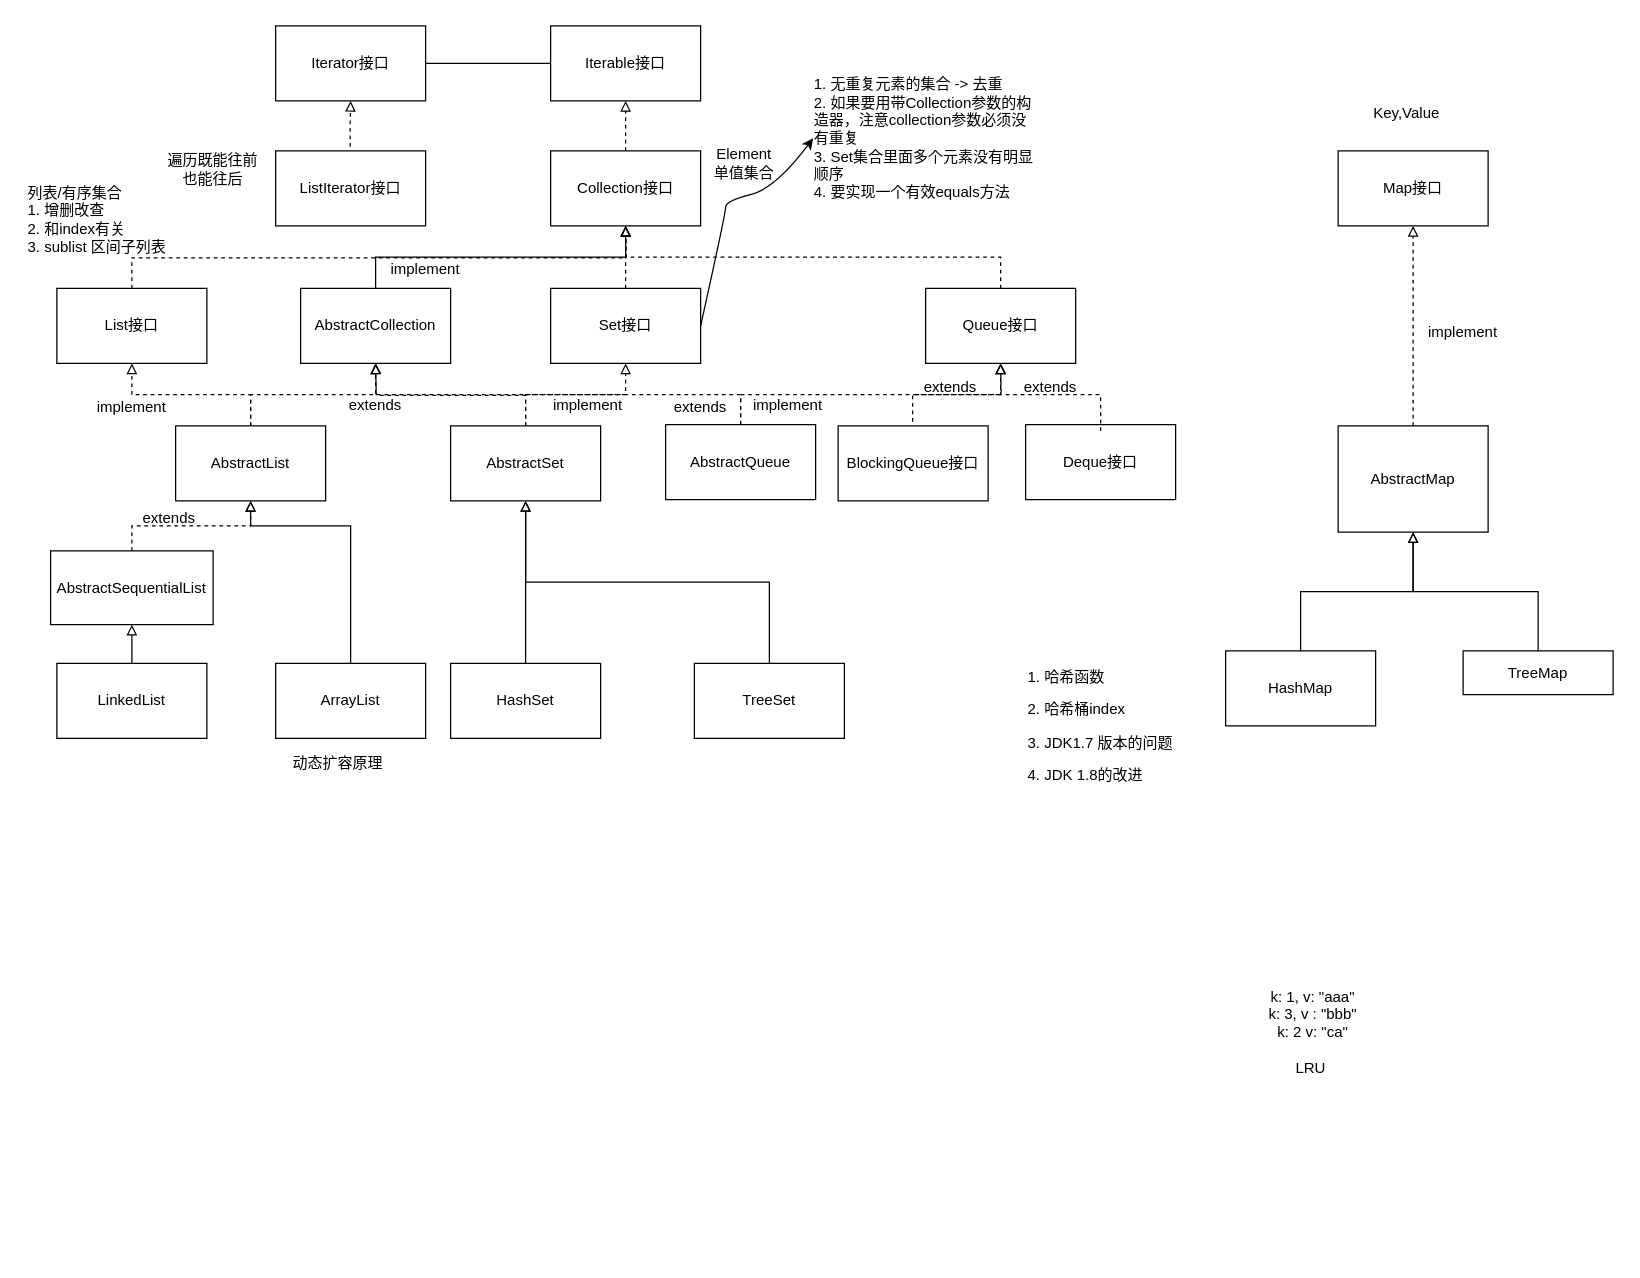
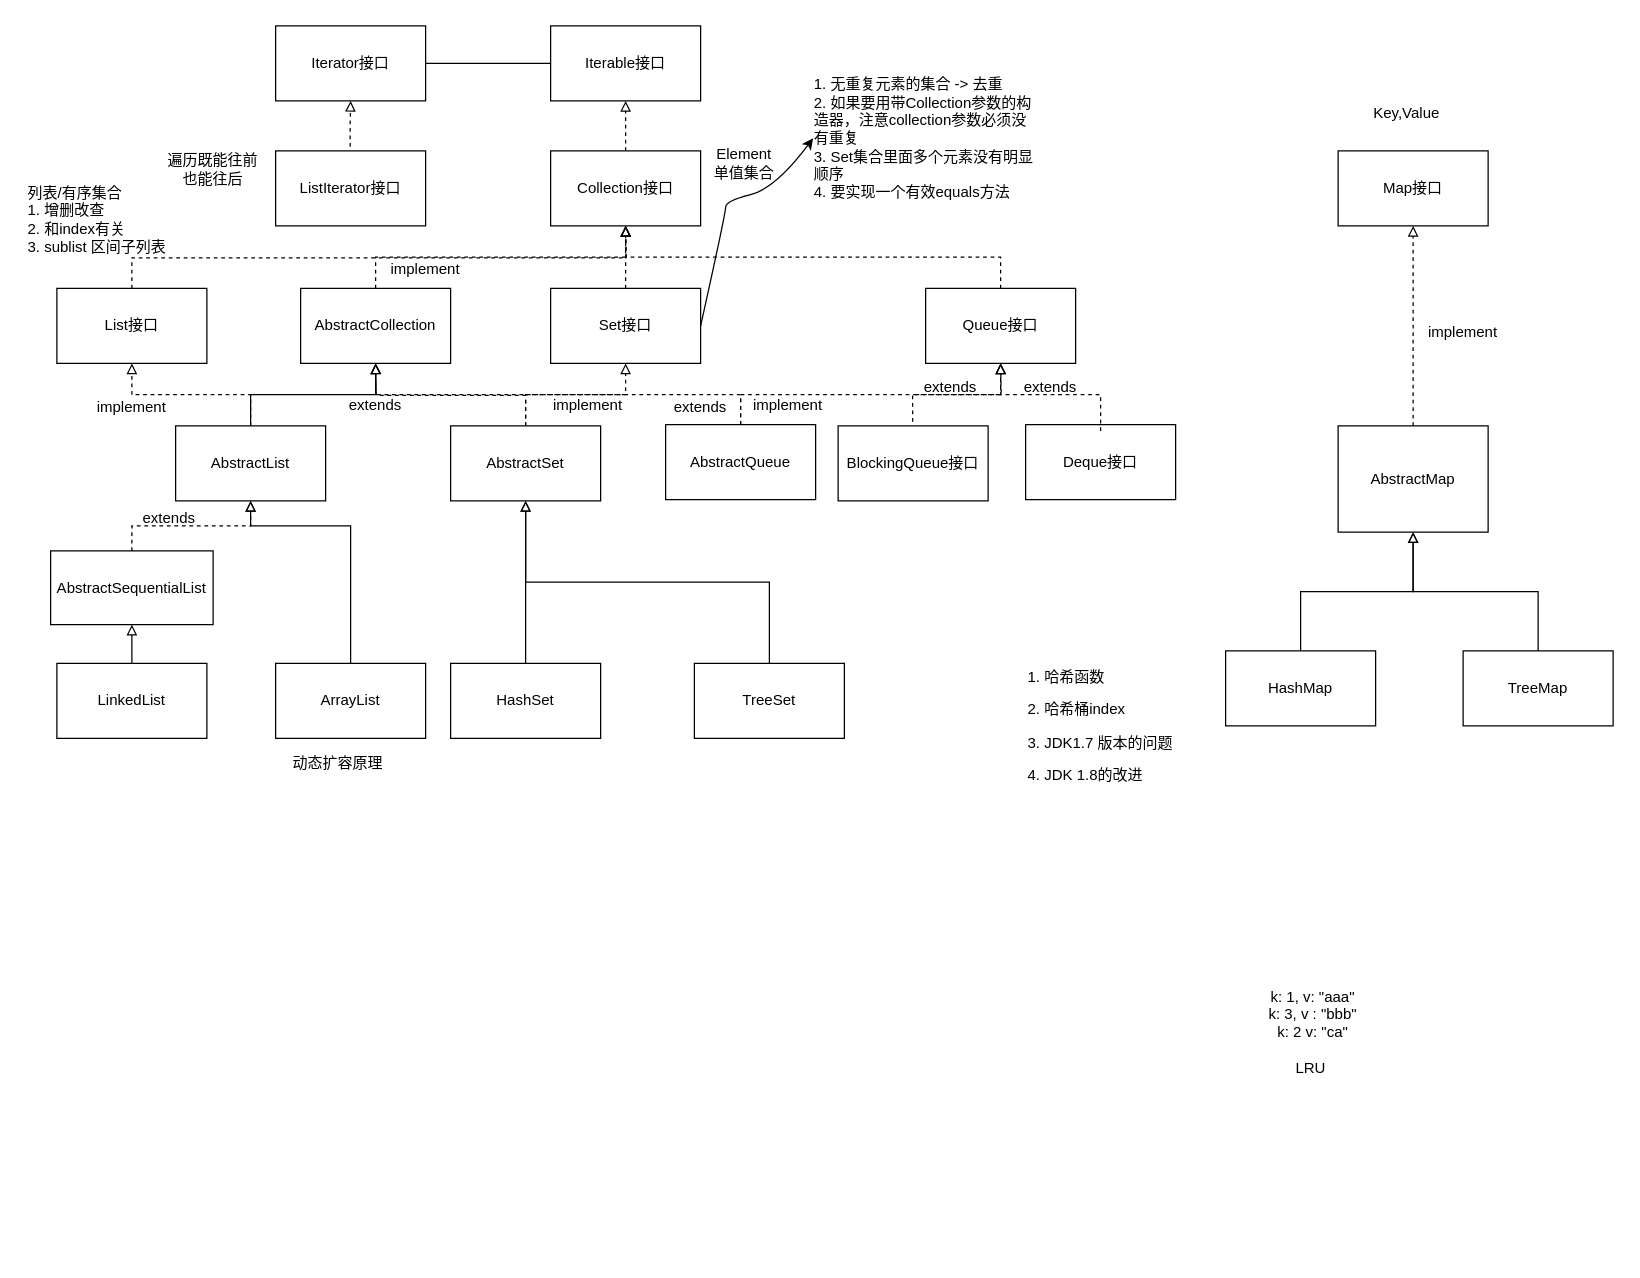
(376, 273) -> (376, 273)
(312, 394) -> (312, 394)
(1538, 673) -> (1538, 688)
